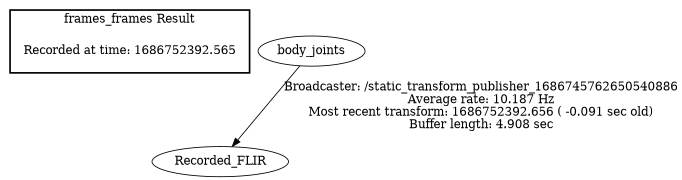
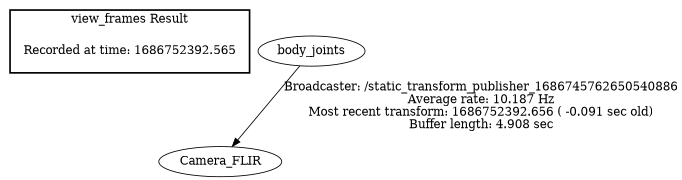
(130, 20) -> (130, 20)
(220, 162) -> (220, 162)
